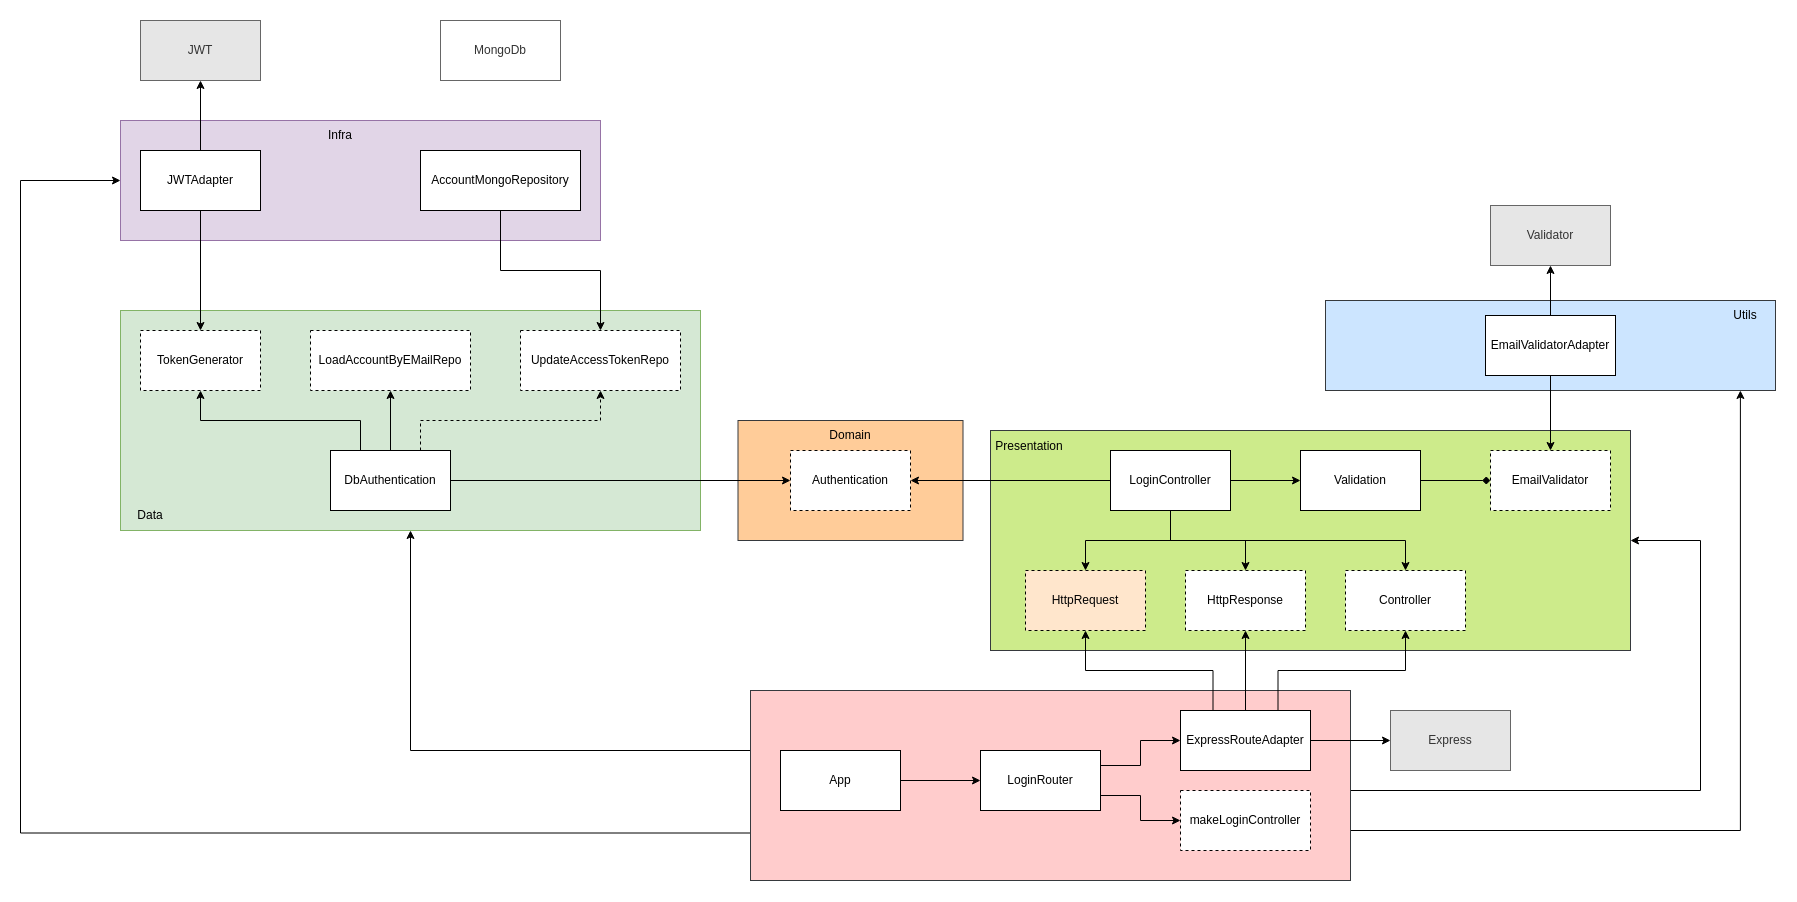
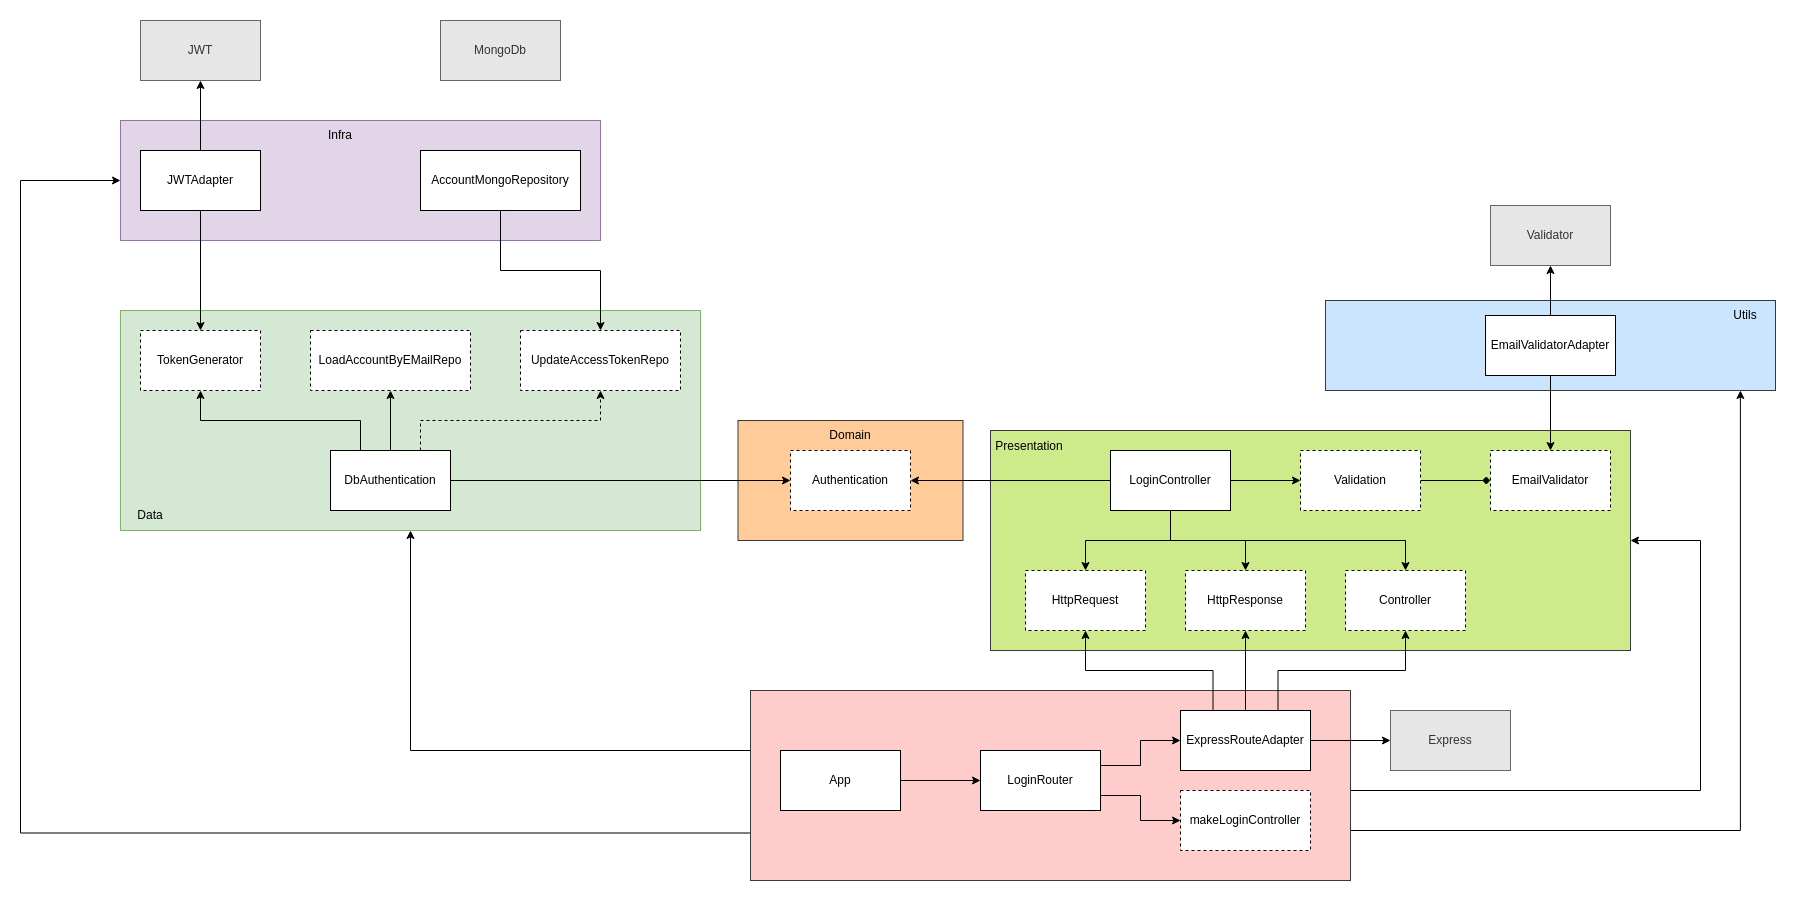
(501, 51) -> (501, 51)
(1361, 481) -> (1361, 481)
(1086, 601) -> (1086, 601)
